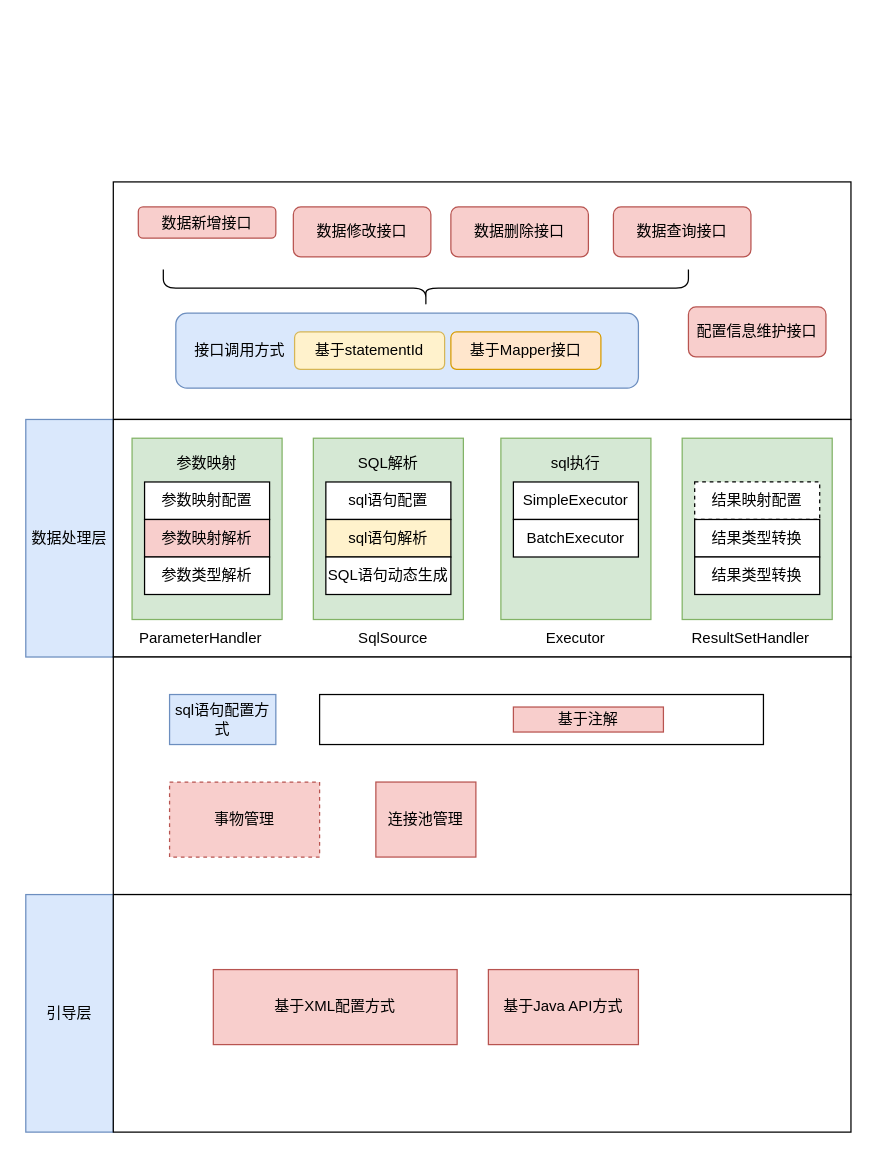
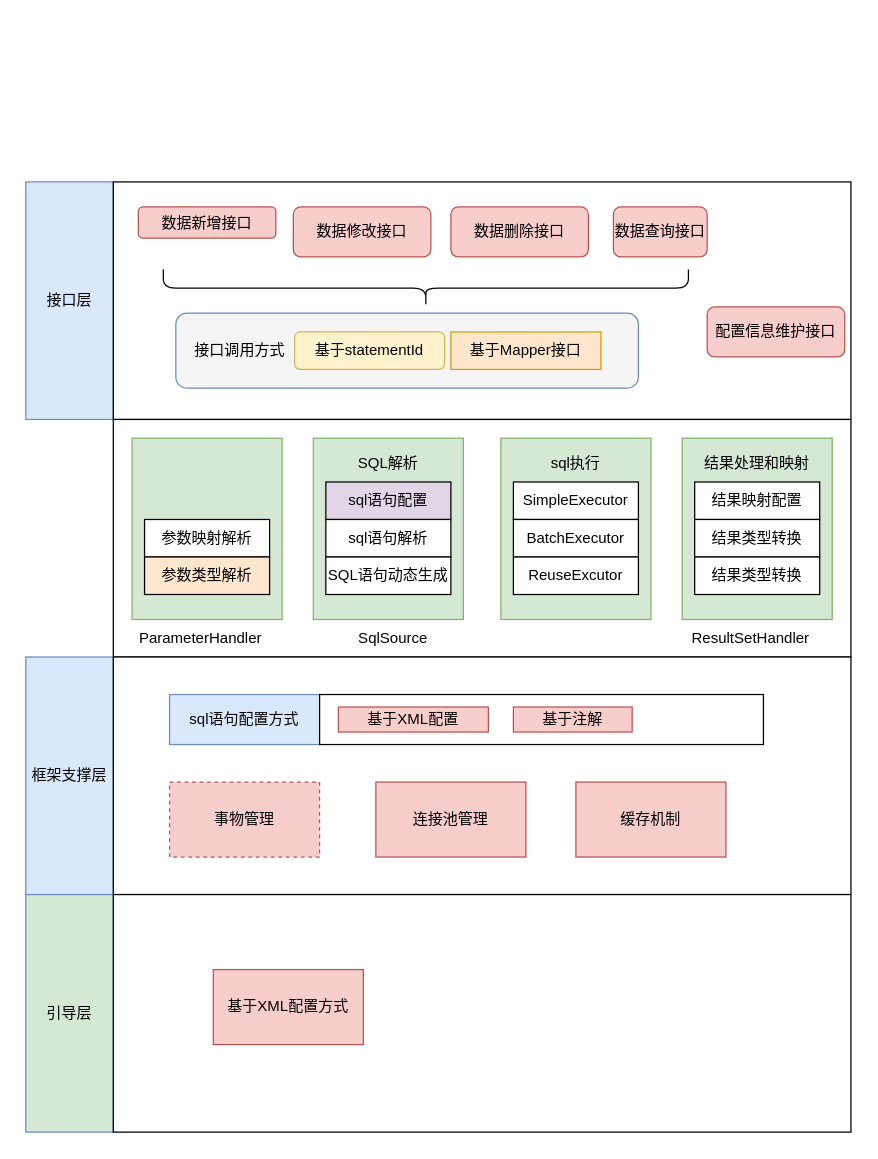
(682, 232) -> (660, 232)
none -> (69, 301)
(757, 332) -> (776, 332)
(223, 351) -> (223, 351)
(526, 351) -> (526, 351)
(207, 463) -> none
none -> (757, 463)
(207, 501) -> none
(388, 501) -> (388, 501)
(757, 501) -> (757, 501)
(69, 538) -> none
(207, 538) -> (207, 538)
(388, 538) -> (388, 538)
(207, 576) -> (207, 576)
none -> (576, 576)
(576, 638) -> none
(223, 719) -> (244, 719)
none -> (413, 719)
(588, 719) -> (573, 719)
none -> (69, 776)
(426, 819) -> (451, 819)
none -> (651, 819)
(335, 1007) -> (288, 1007)
(563, 1007) -> none
(69, 1013) -> (69, 1013)
